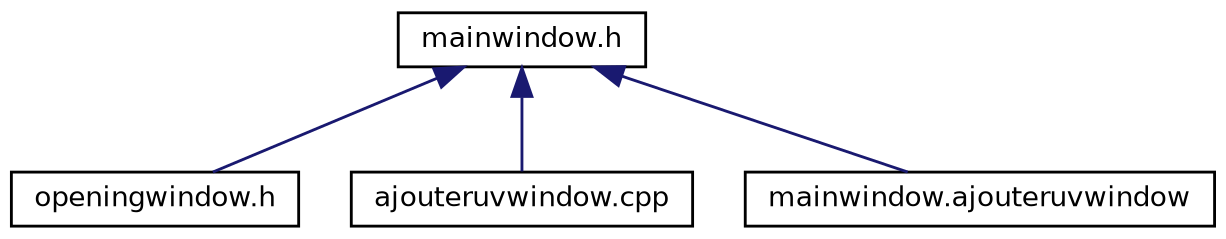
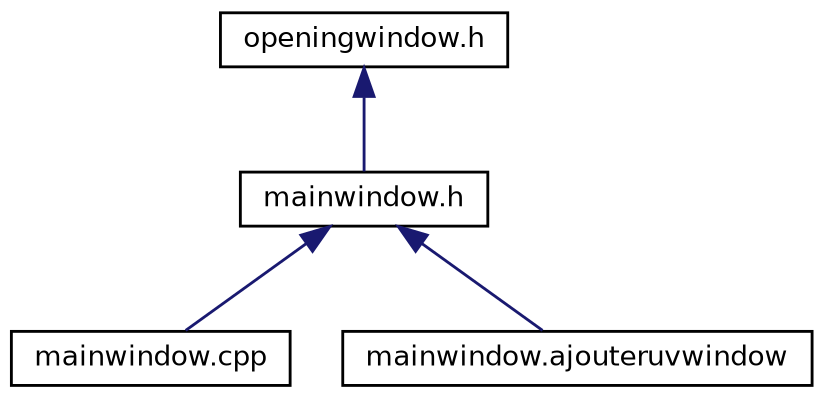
(325, 125) -> (364, 134)
(522, 199) -> (151, 358)
